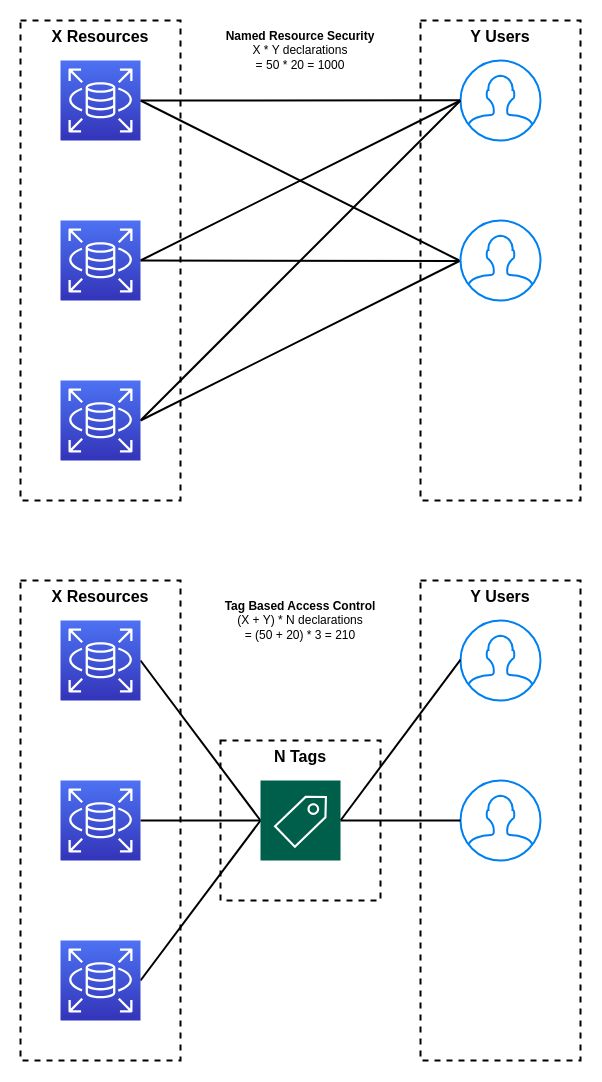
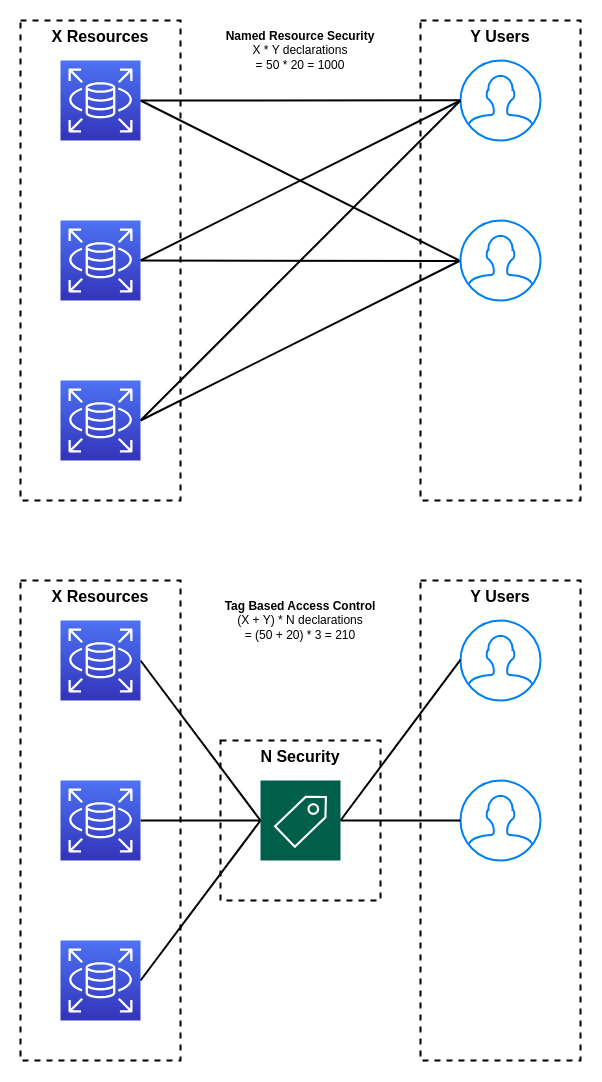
(301, 755) -> (301, 755)
